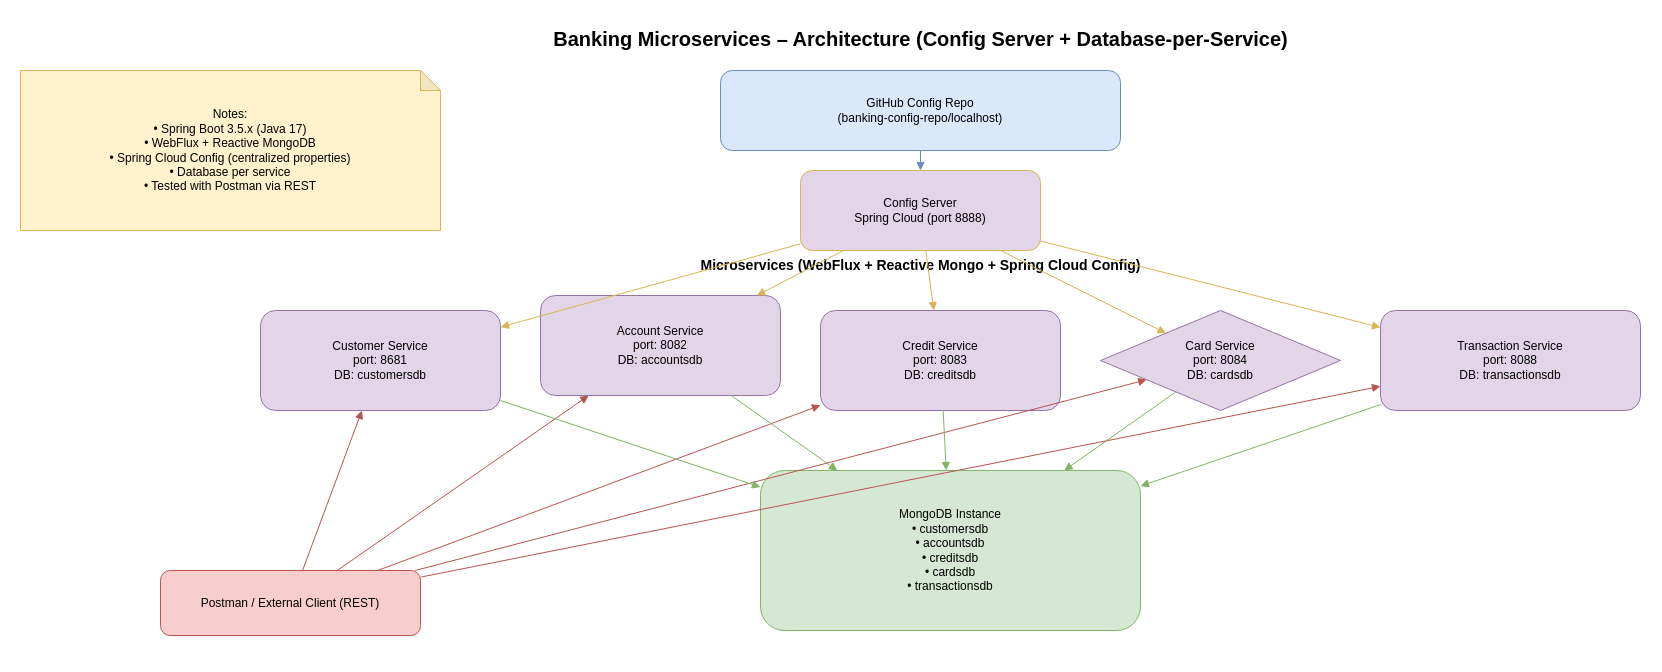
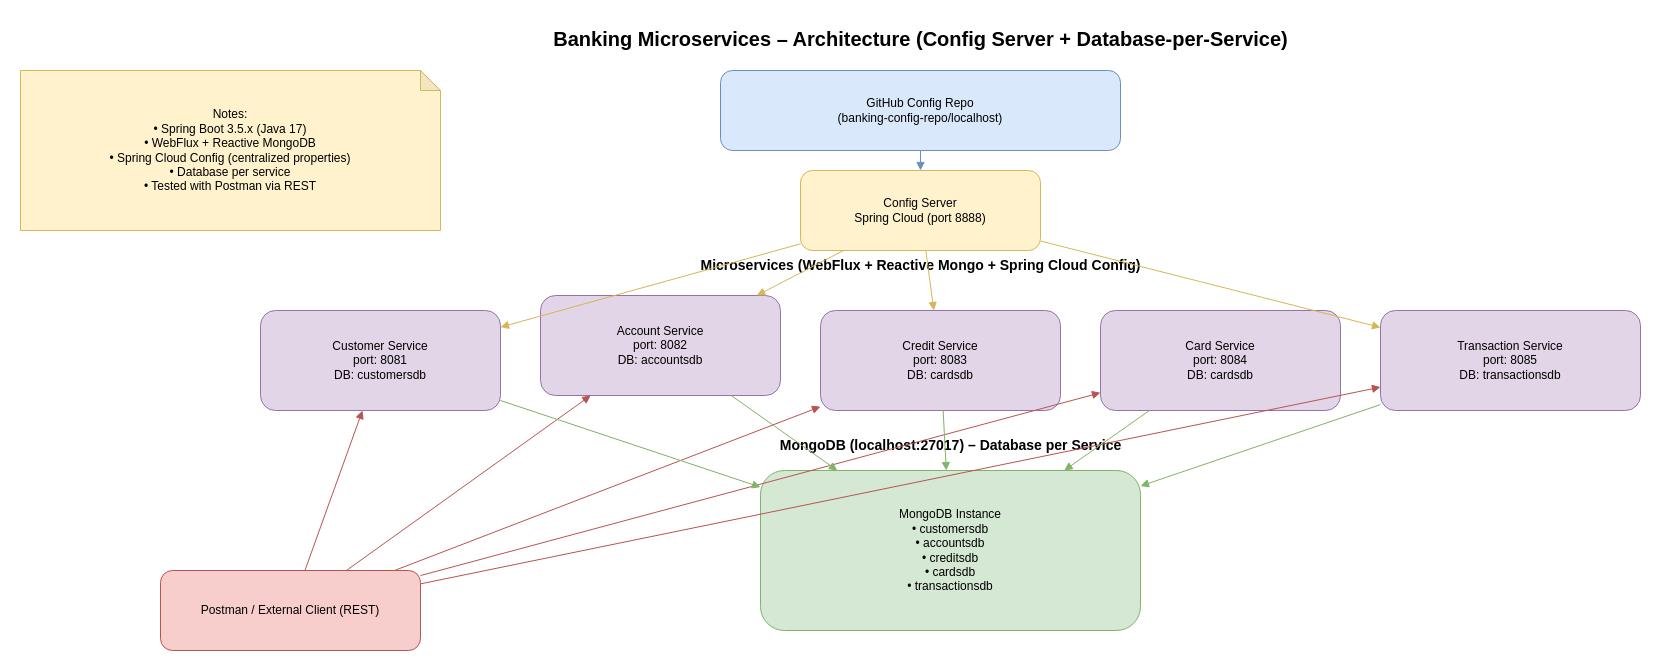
(921, 211) -> (921, 211)
(1080, 290) -> none
(381, 361) -> (381, 361)
(941, 361) -> (941, 361)
(1221, 361) -> (1221, 361)
(1511, 361) -> (1511, 361)
none -> (951, 446)
(291, 603) -> (291, 611)
